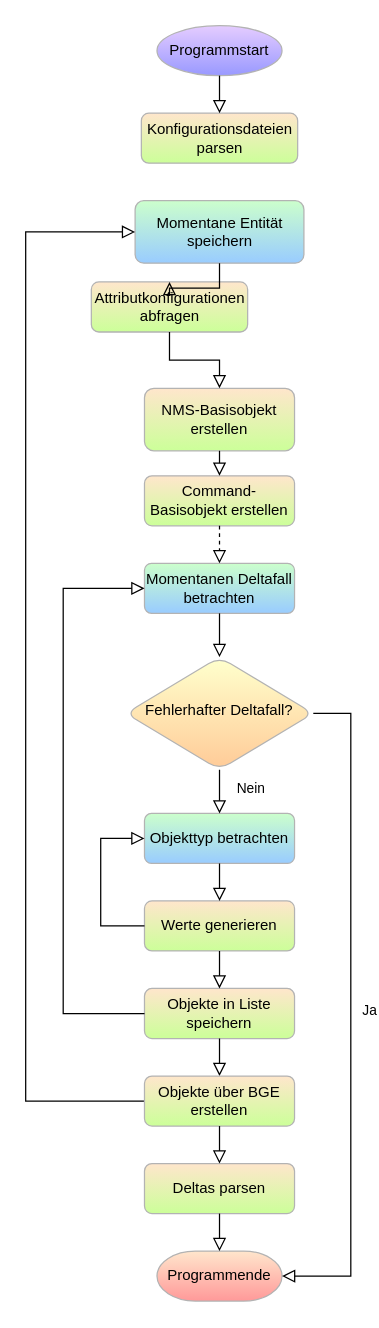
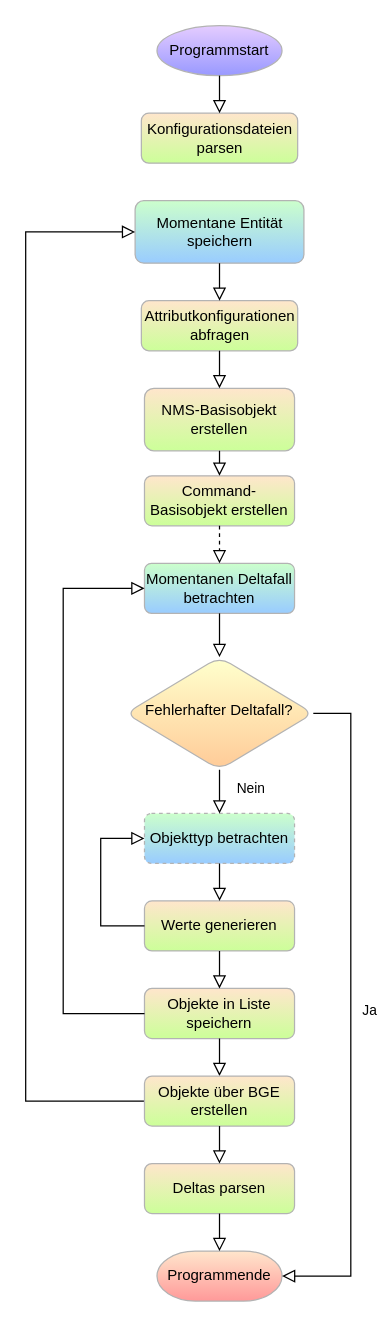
(169, 307) -> (219, 326)
(219, 838) -> (219, 838)
